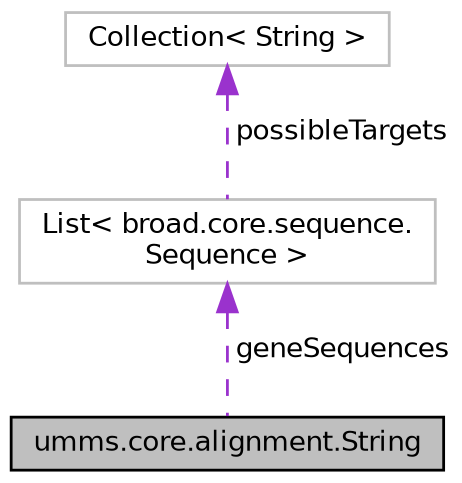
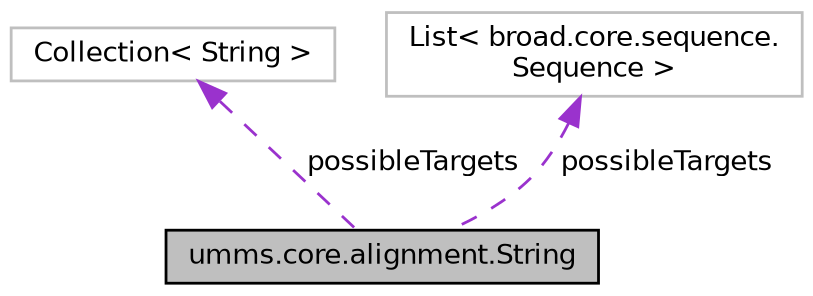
(227, 147) -> (288, 165)
(339, 350) -> (663, 163)
